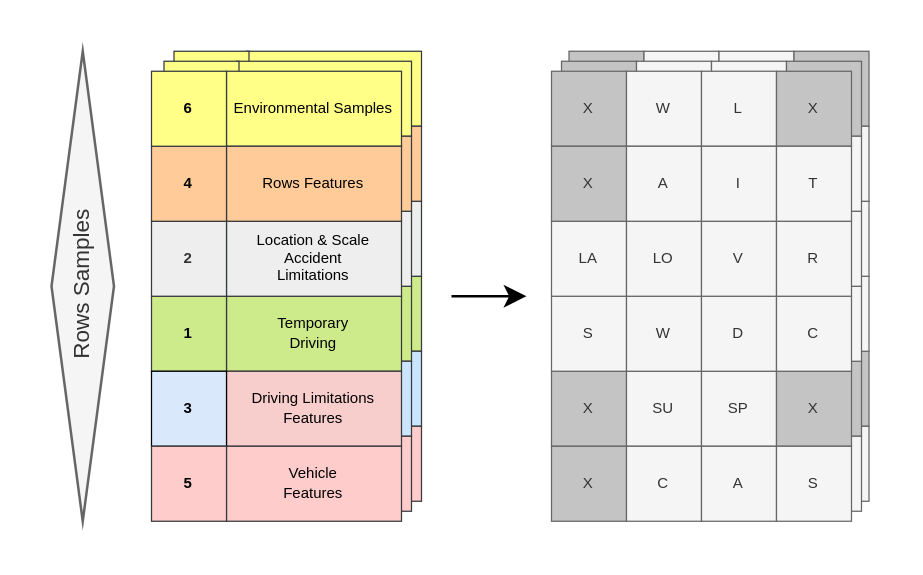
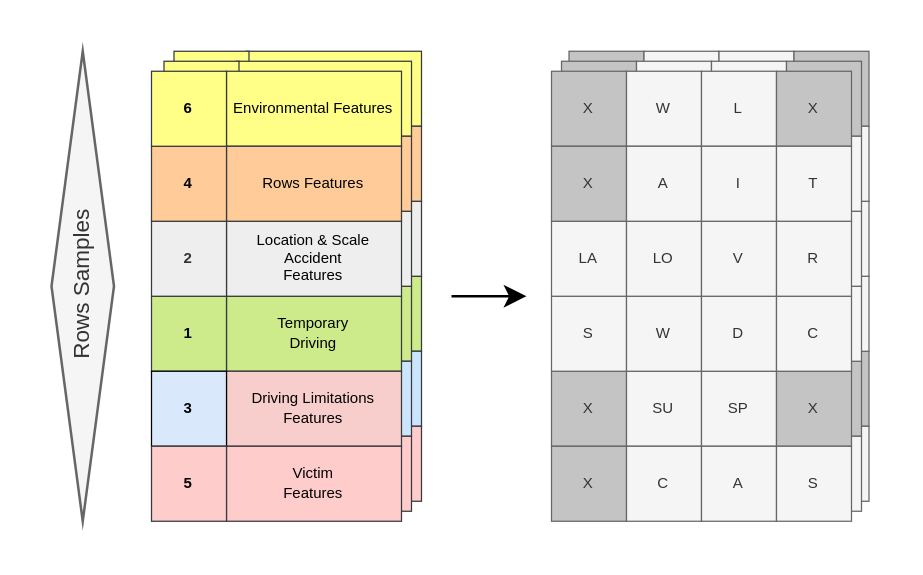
(314, 109) -> (314, 109)
(314, 259) -> (314, 259)
(314, 484) -> (314, 484)
